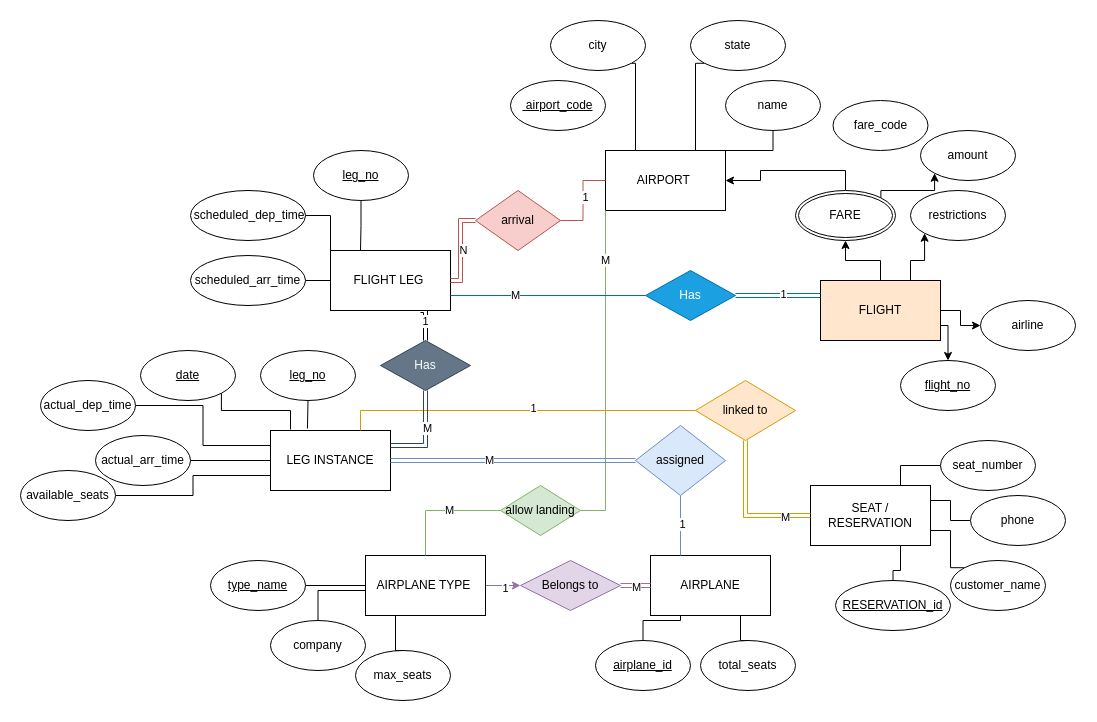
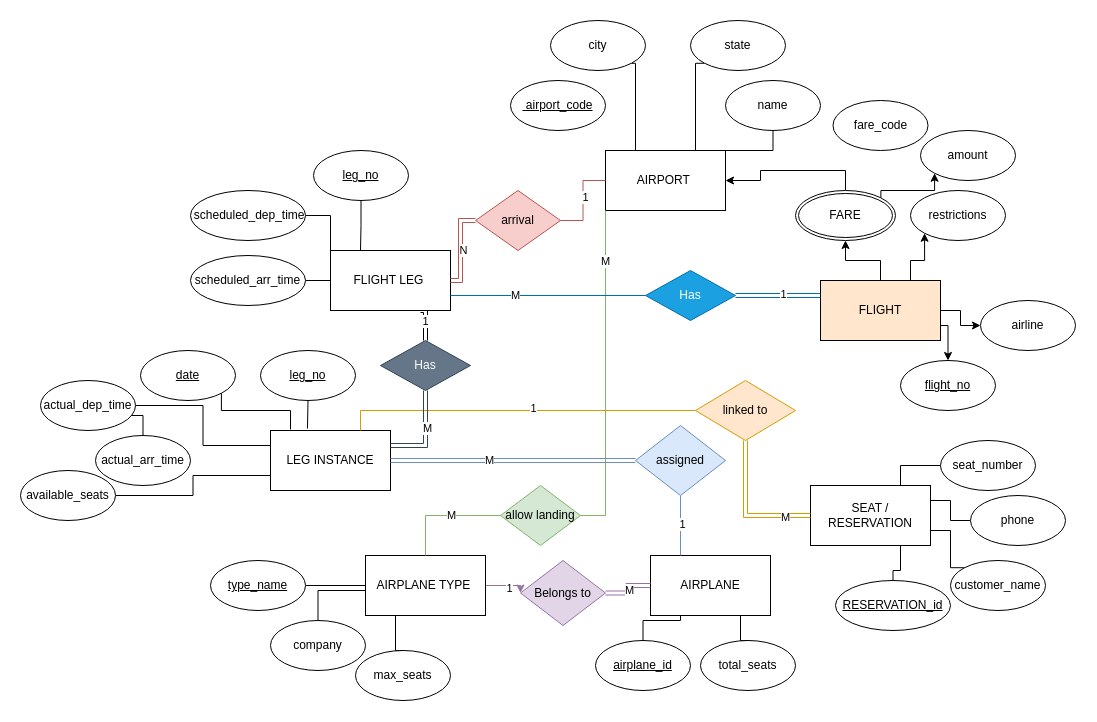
(231, 461) -> (143, 420)
(541, 511) -> (541, 516)
(571, 586) -> (563, 593)
